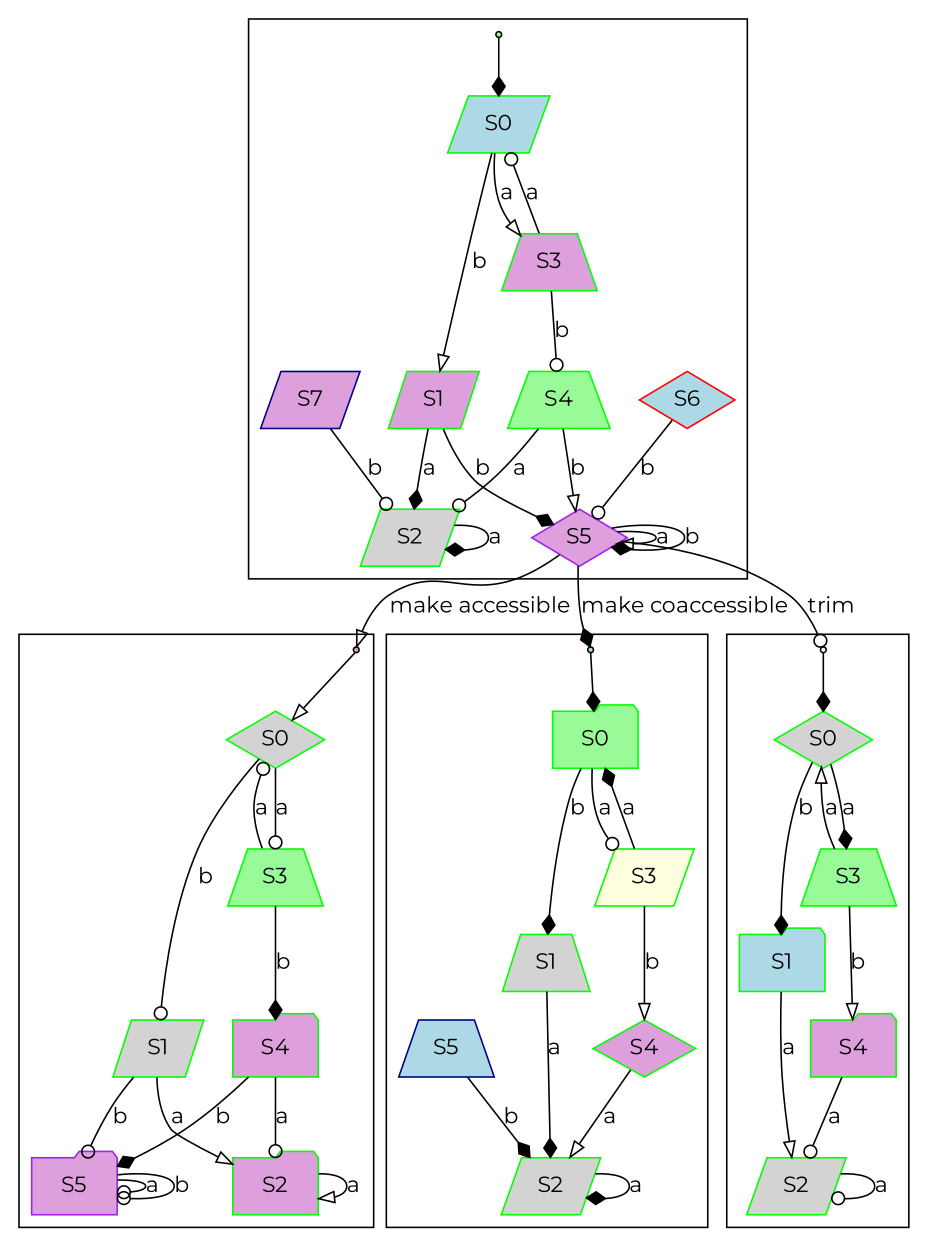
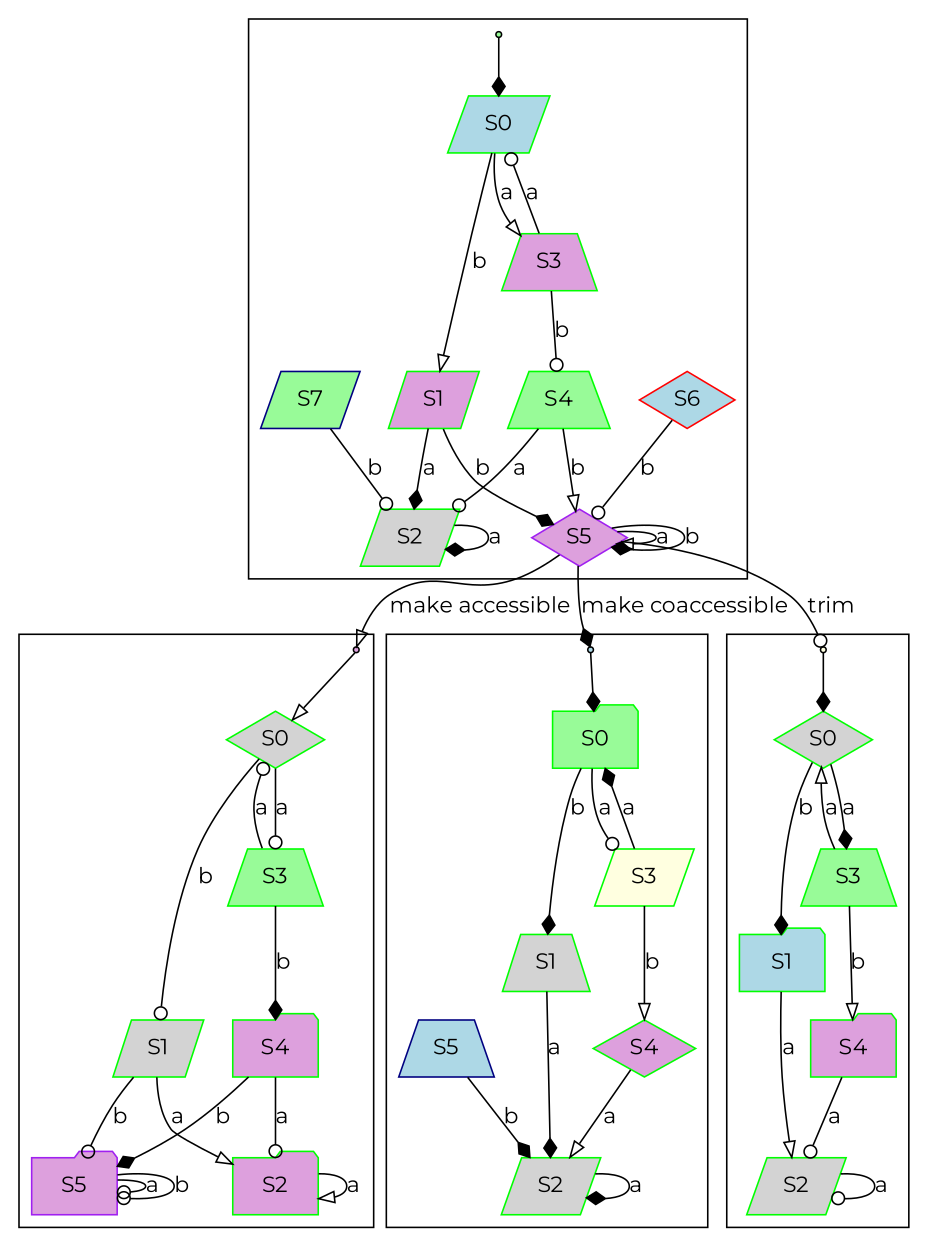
(310, 400) -> (310, 400)
